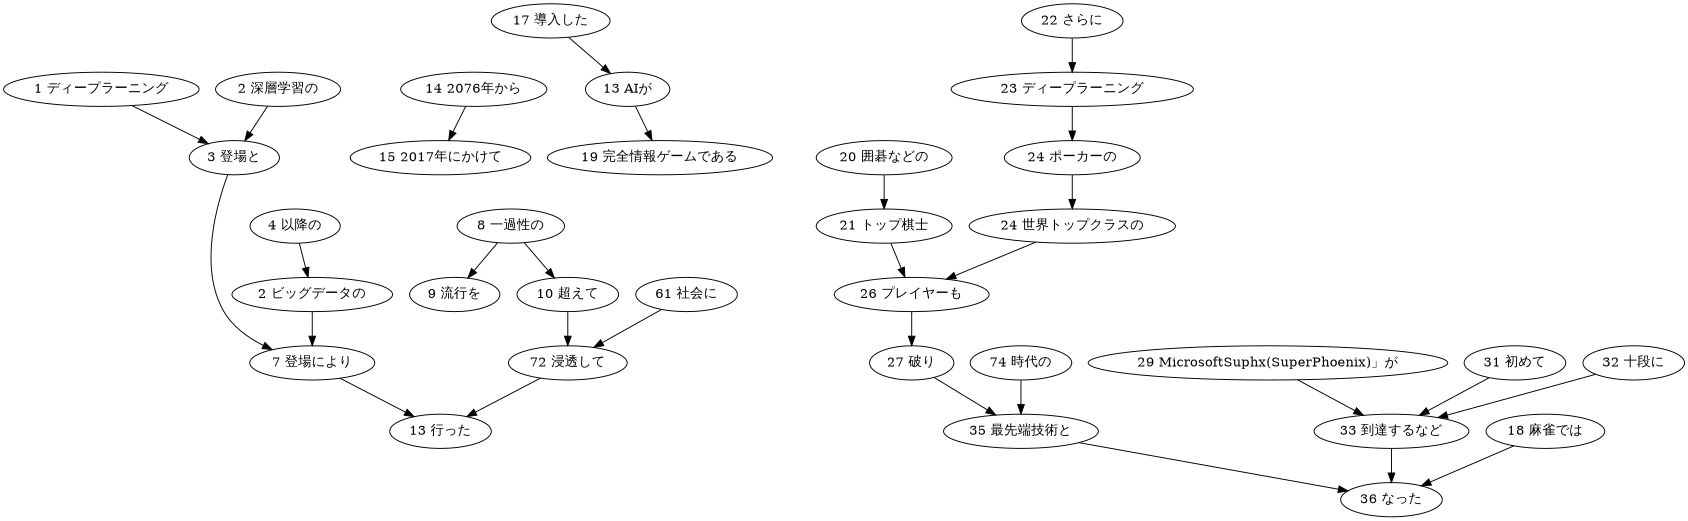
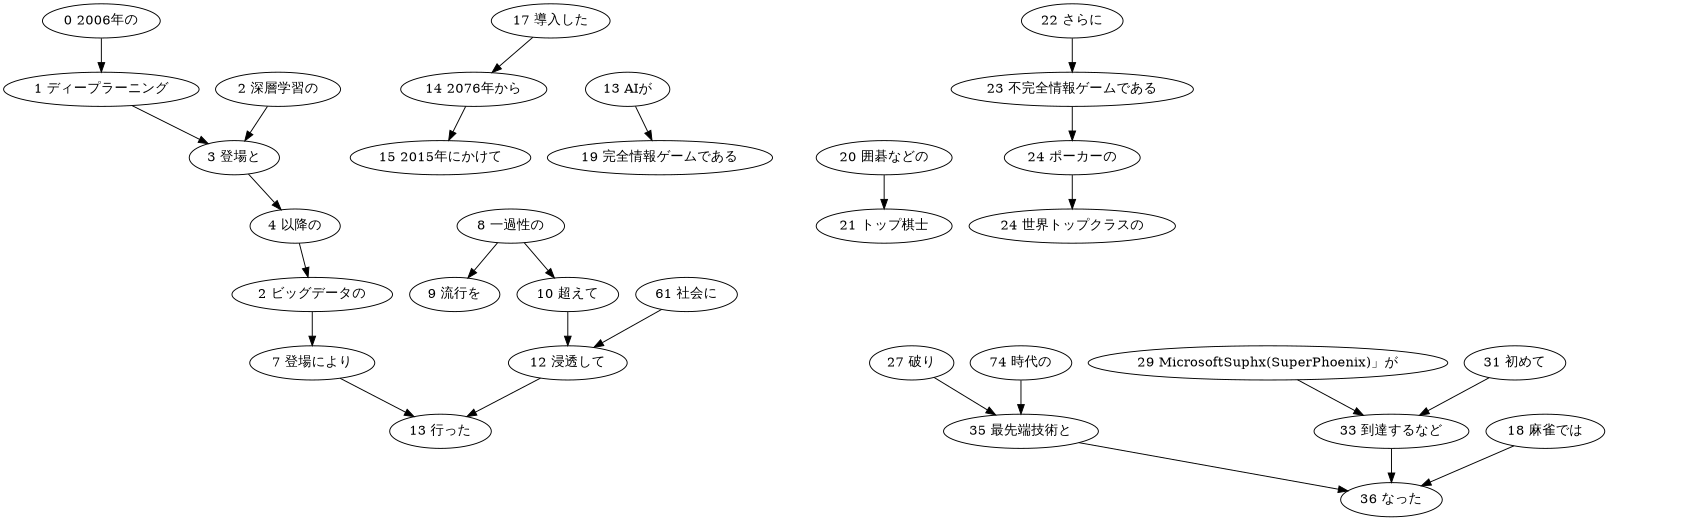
none -> (101, 21)
(586, 52) -> (516, 52)
(1072, 89) -> (1072, 89)
(441, 158) -> (441, 158)
(212, 269) -> (262, 188)
(912, 294) -> none
(568, 363) -> (568, 363)
(1634, 363) -> none
